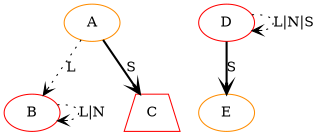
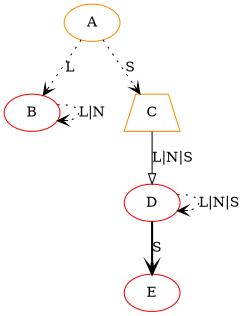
(119, 63) -> (119, 63)
(152, 113) -> (152, 113)
(227, 113) -> (152, 293)
none -> (152, 153)
